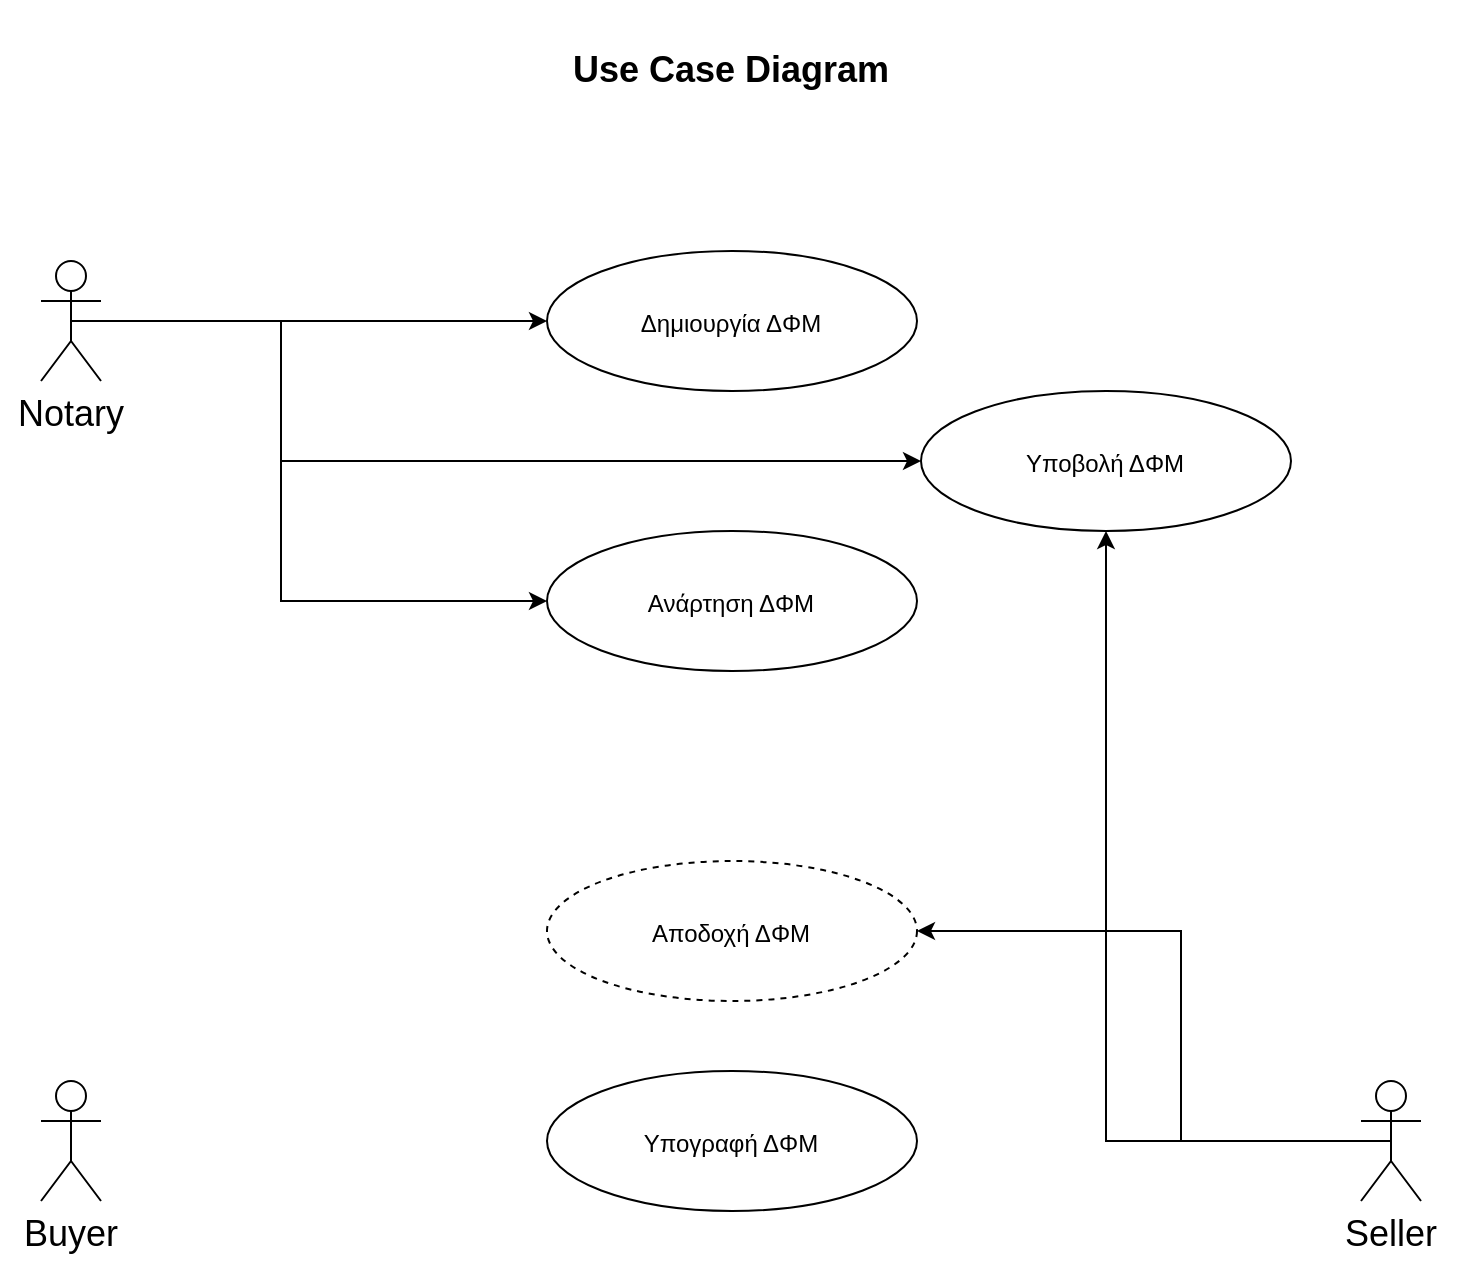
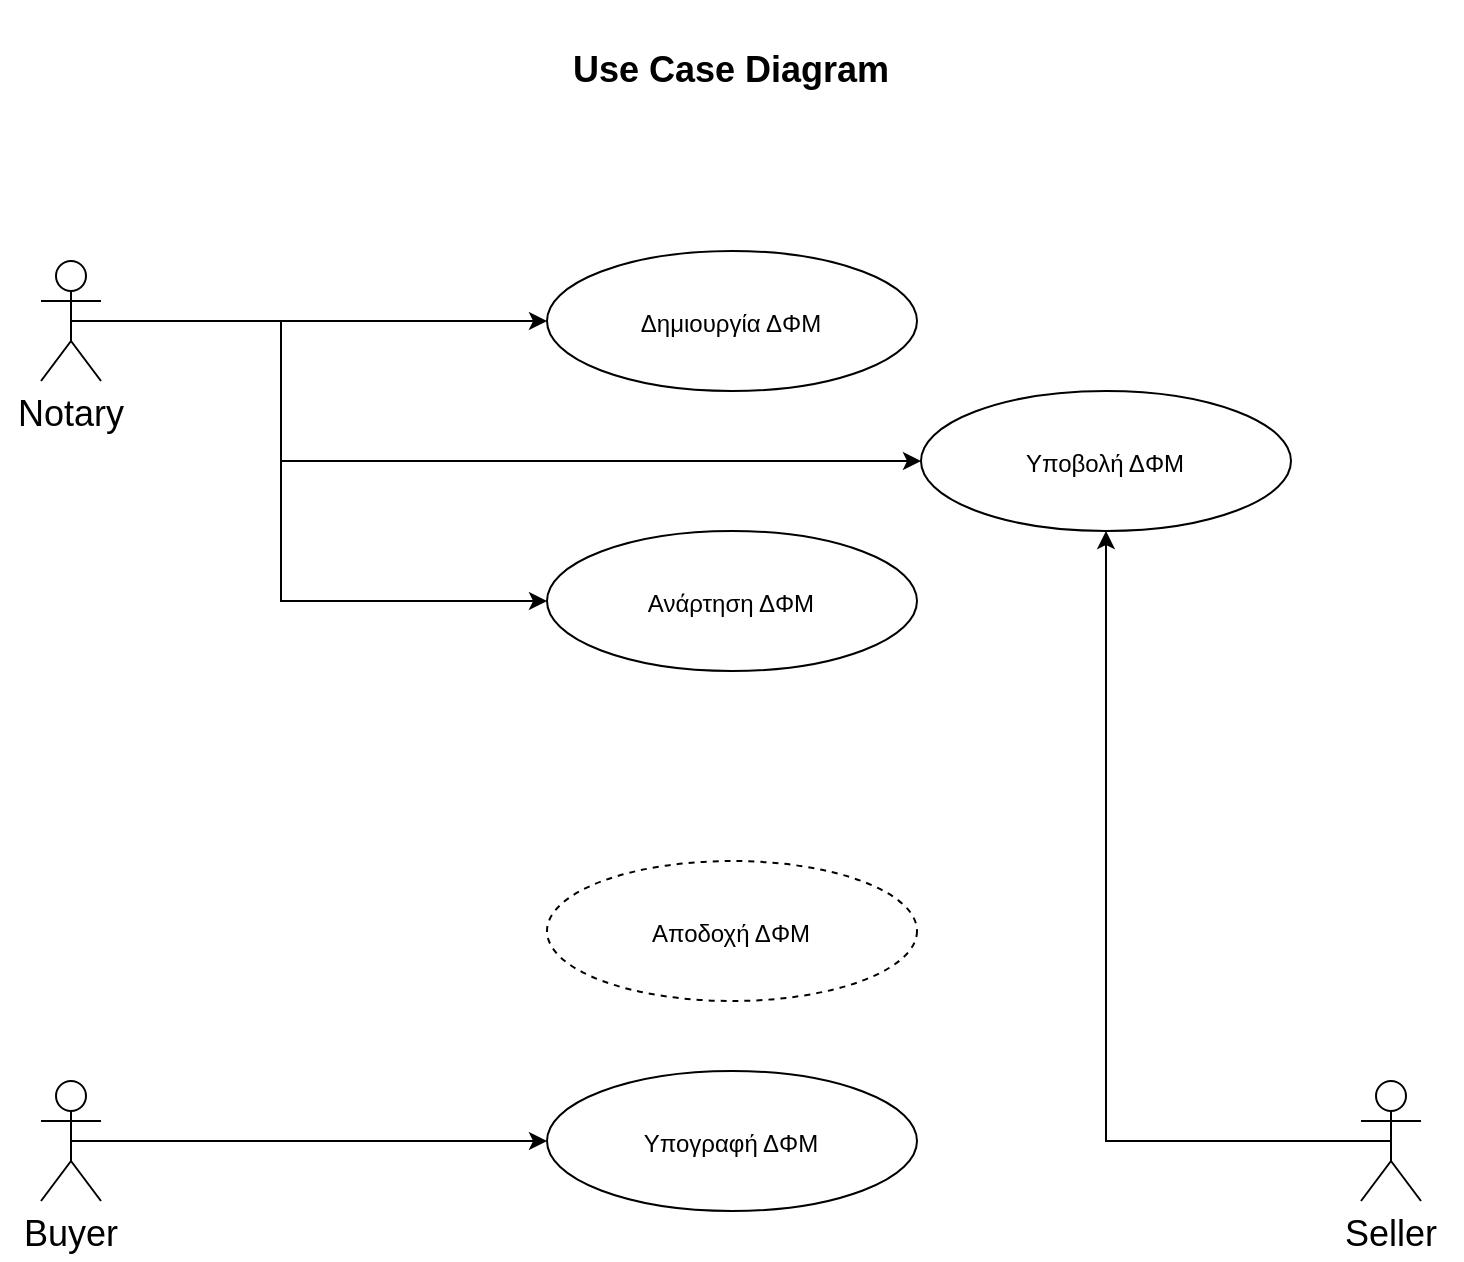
(1159, 931) -> none
none -> (312, 1141)
